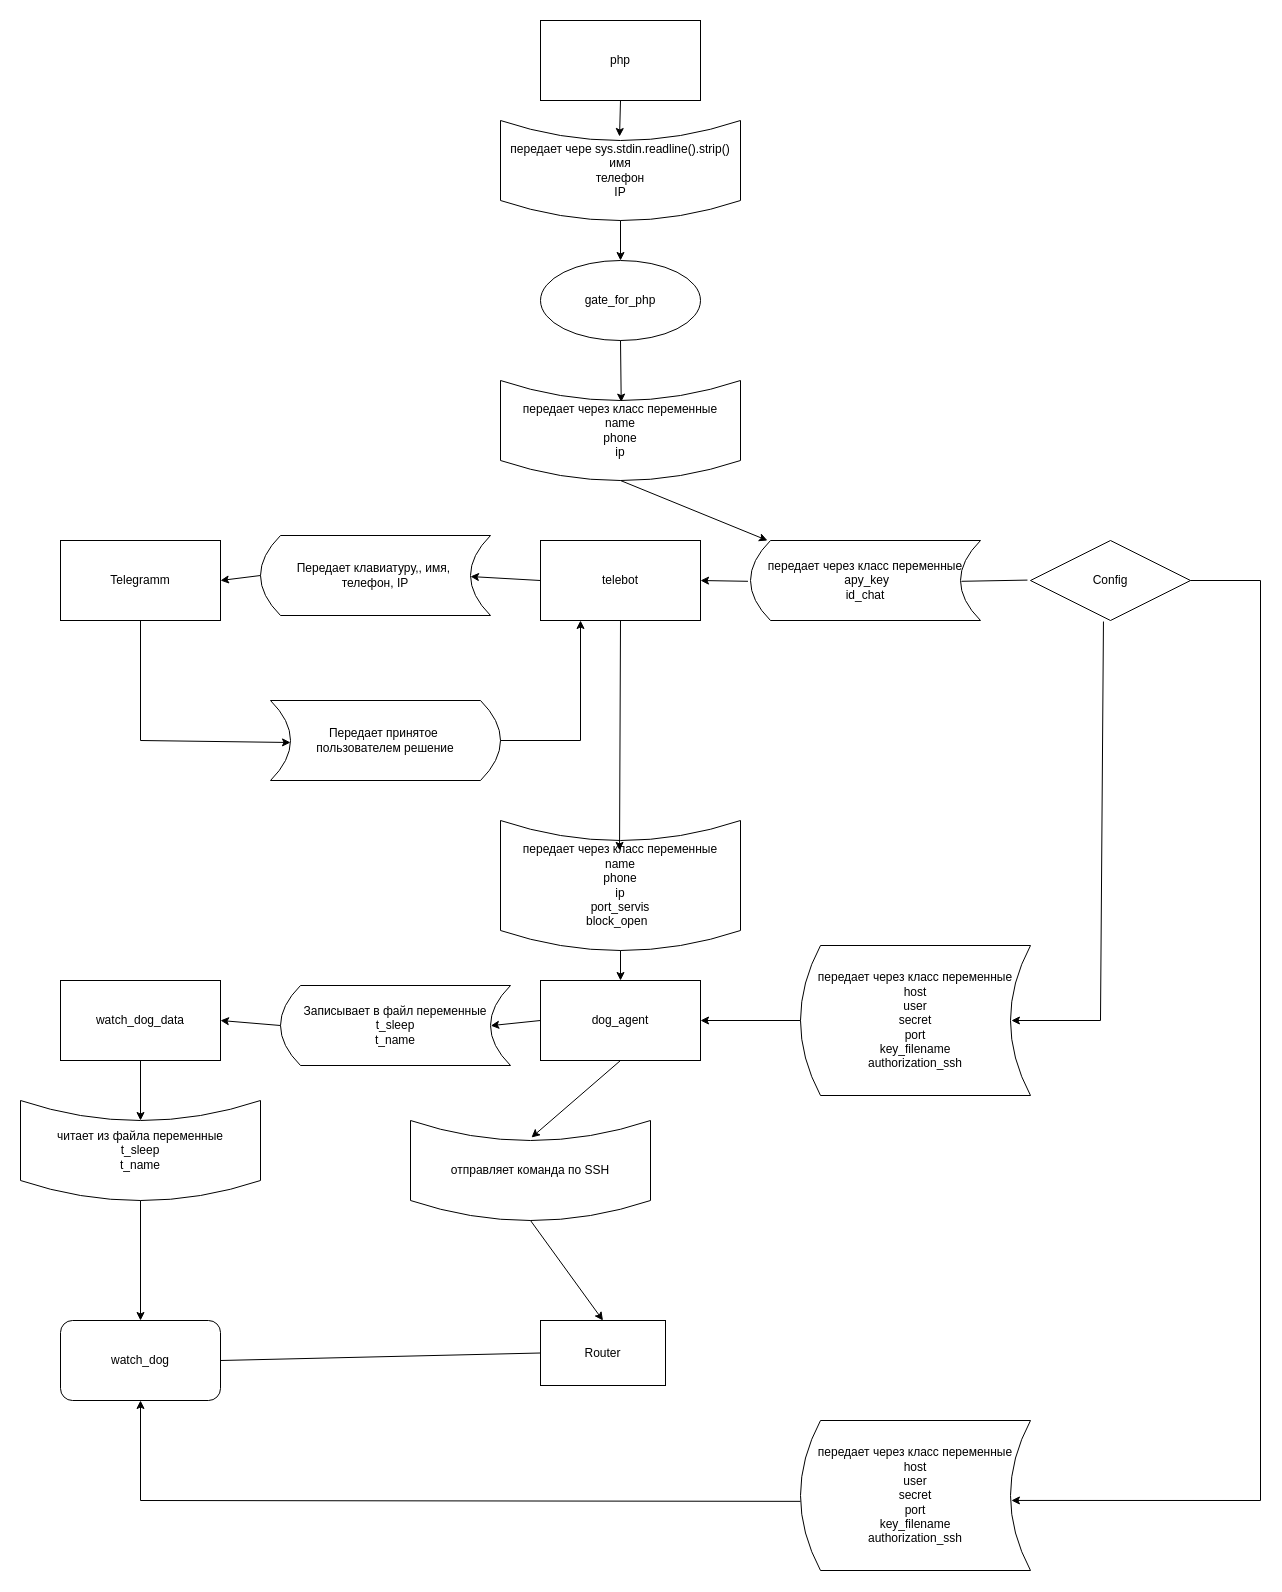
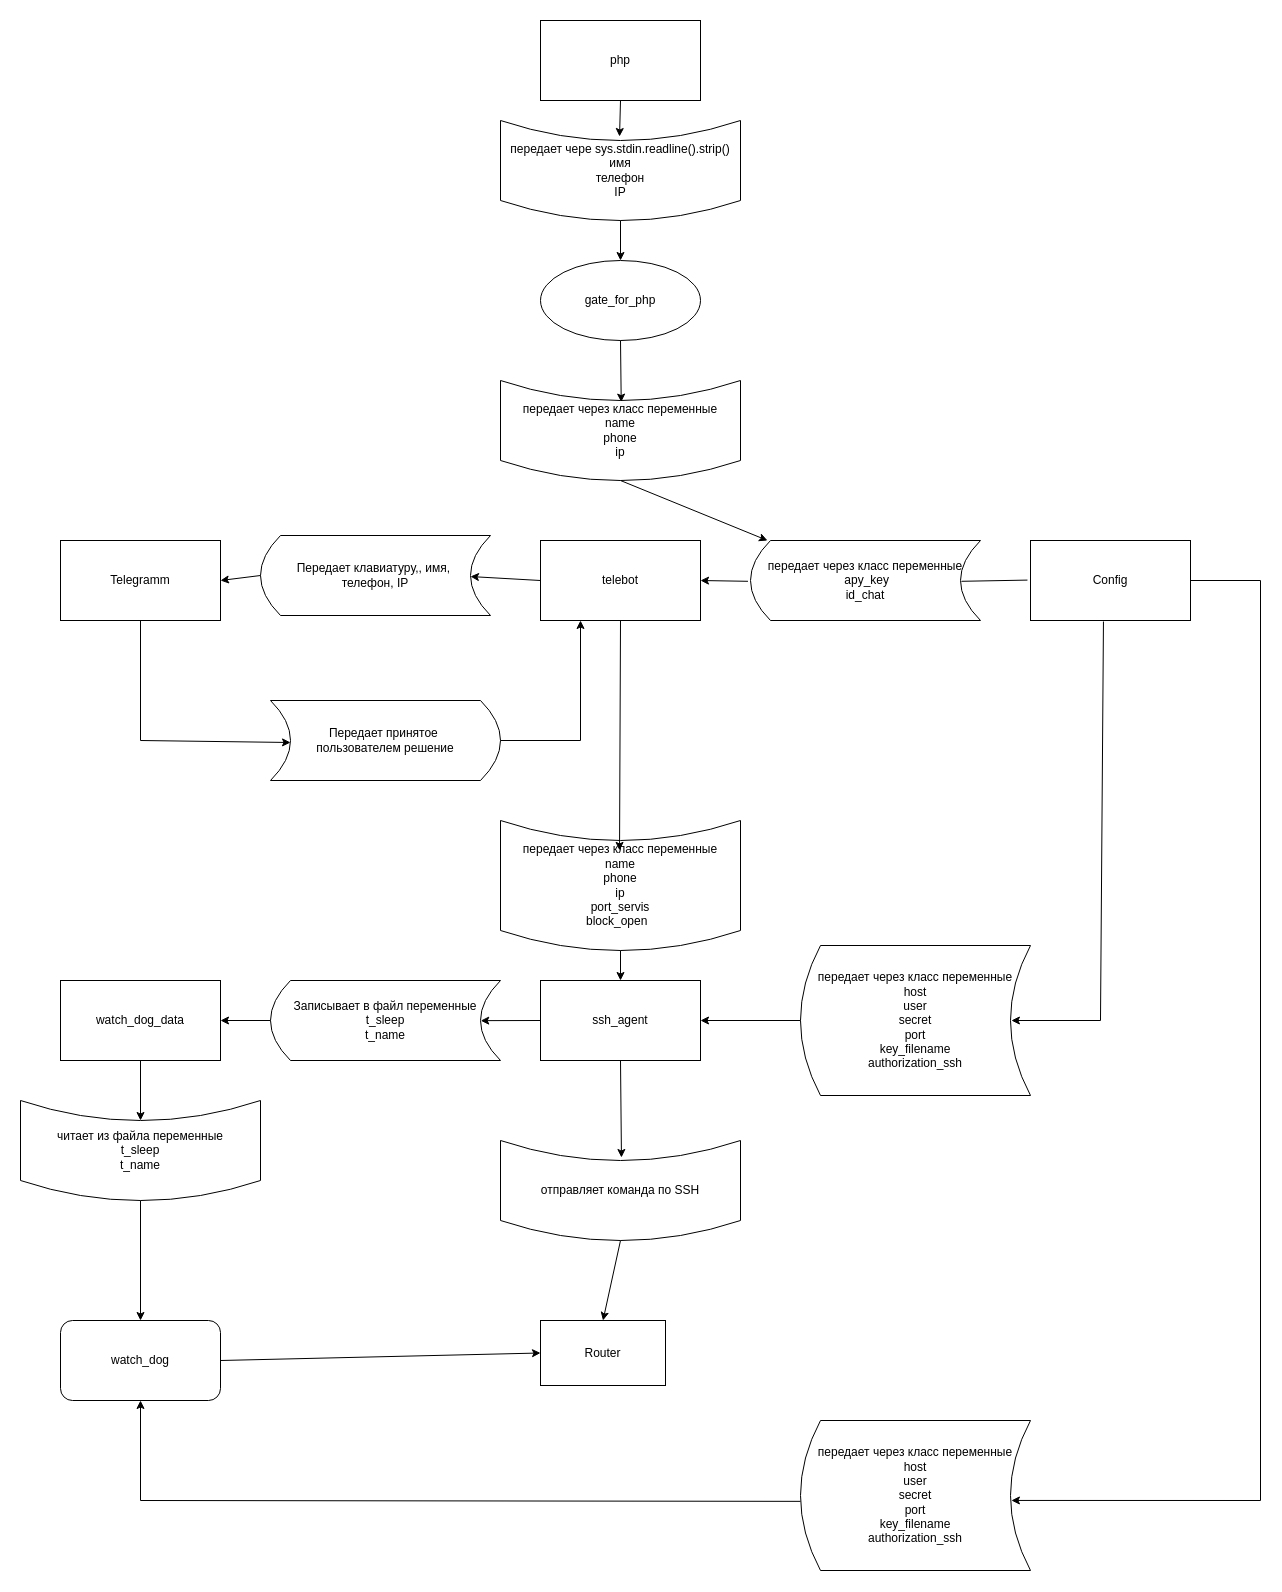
(1111, 581) -> (1111, 581)
(621, 1021) -> (621, 1021)
(396, 1026) -> (386, 1021)
(531, 1171) -> (621, 1191)
(535, 1353) -> (532, 1353)
